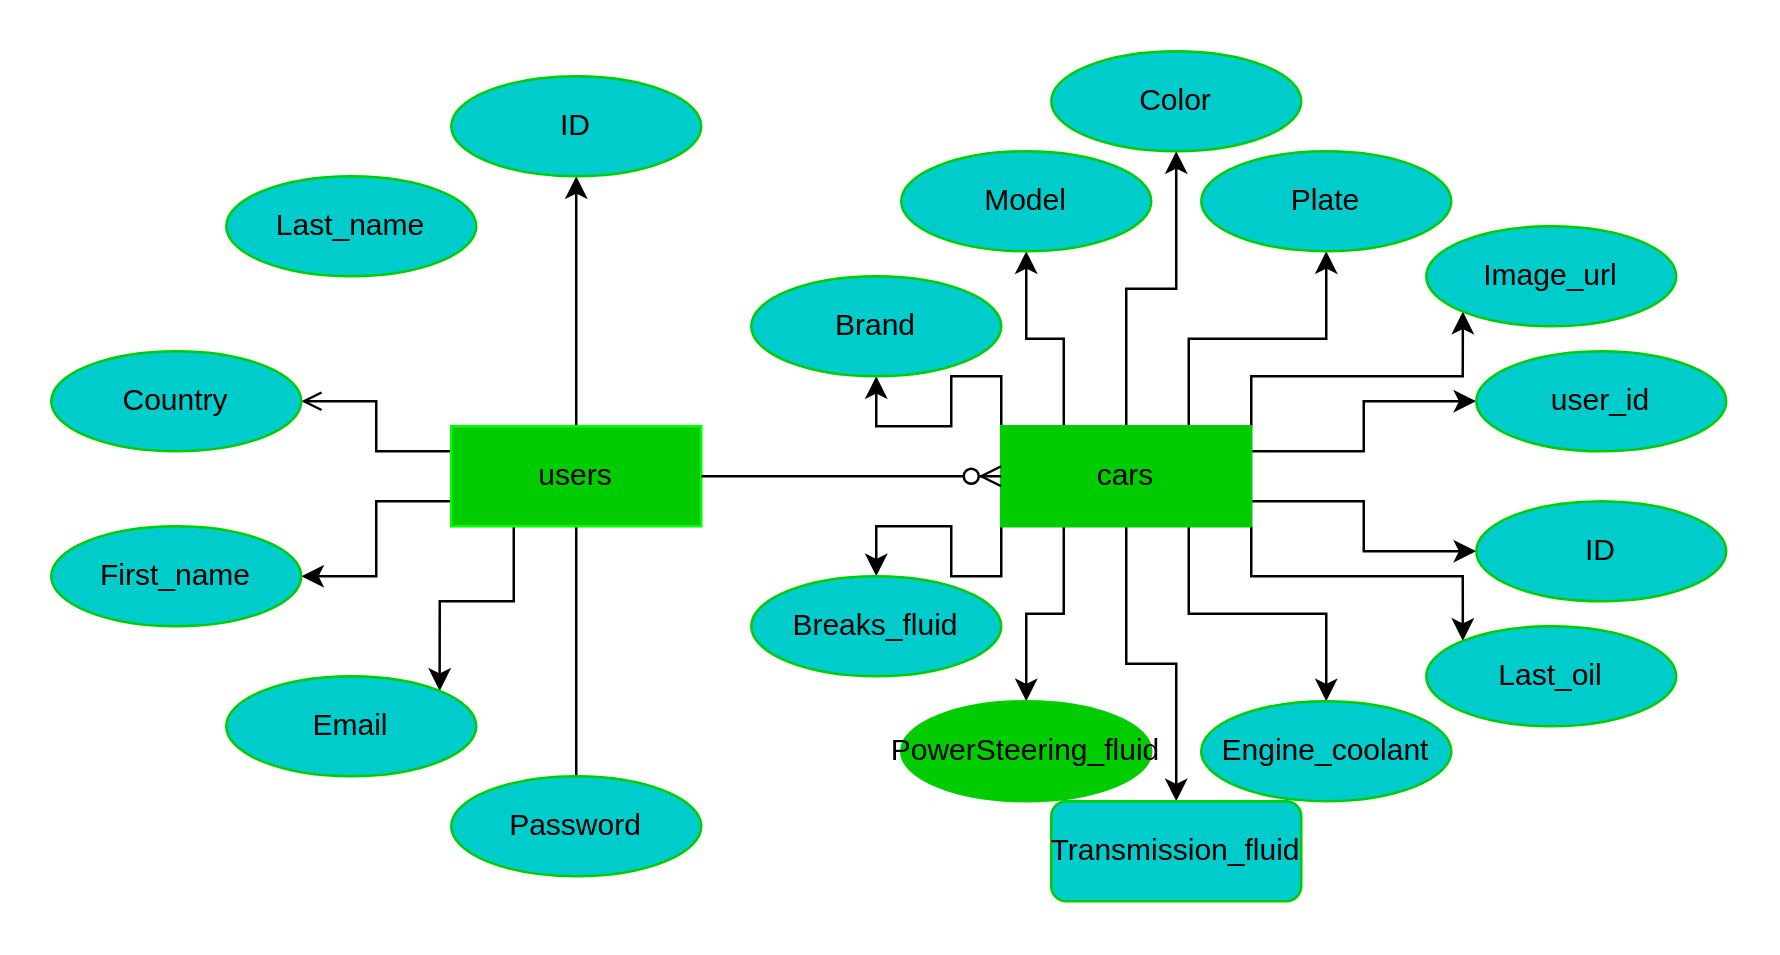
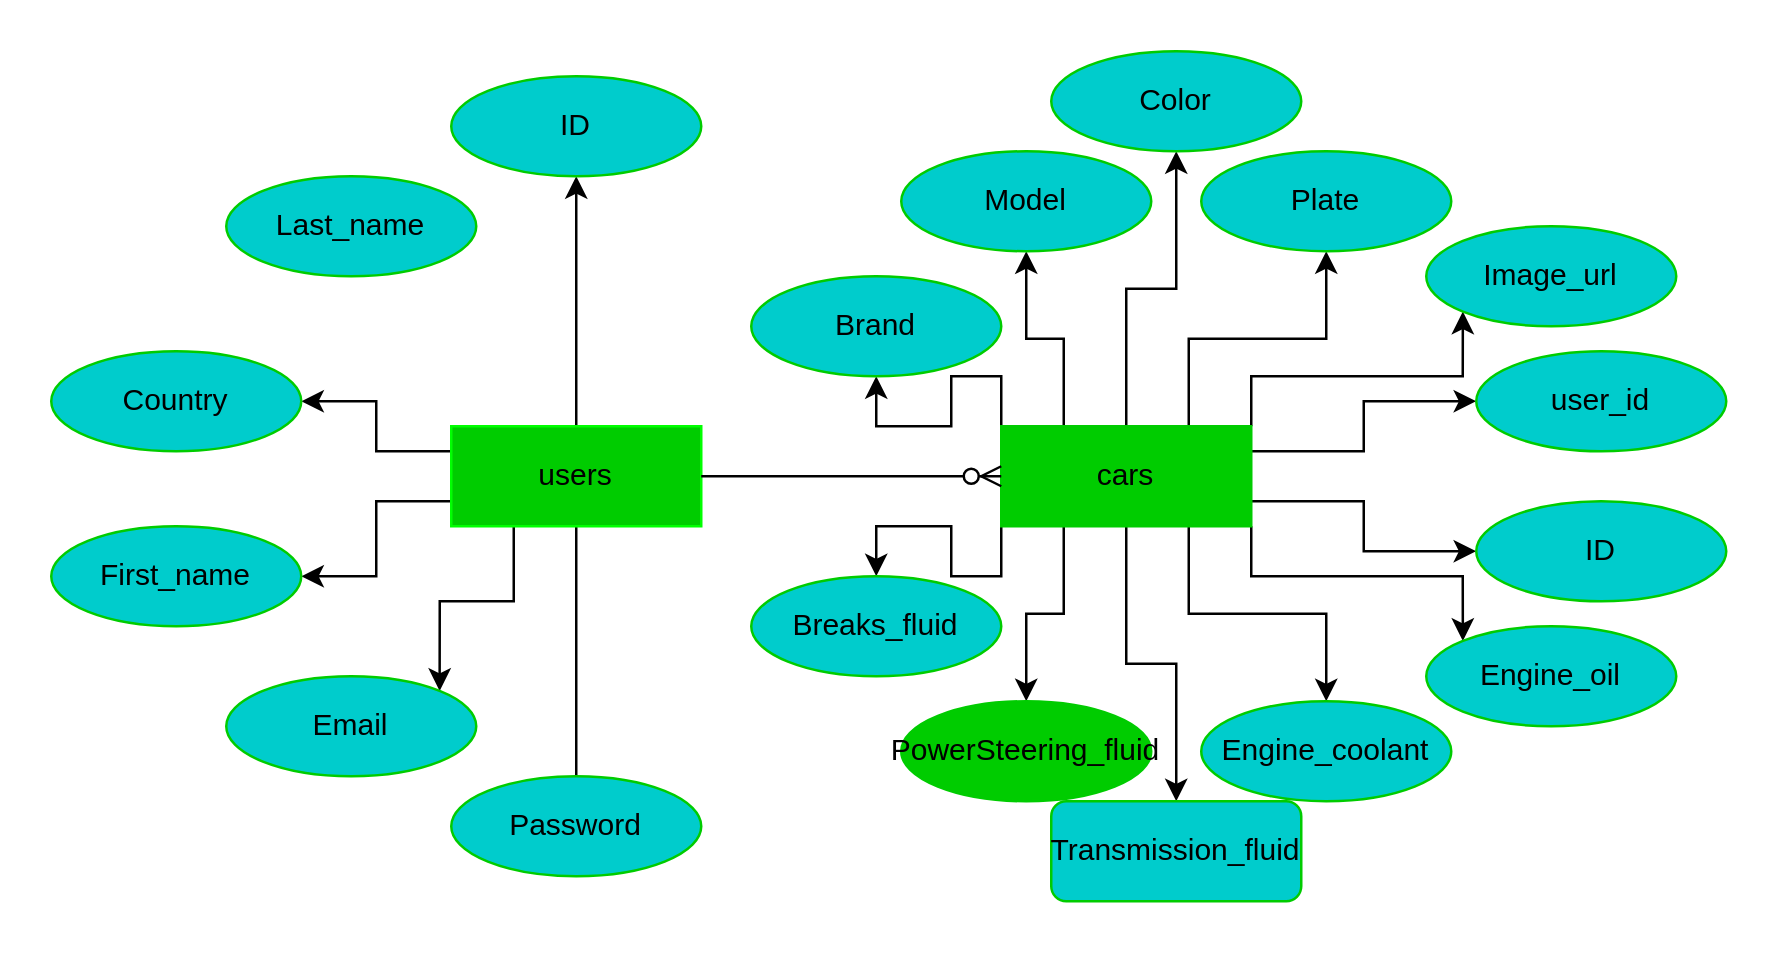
(315, 401) -> (319, 401)
(1551, 676) -> (1551, 676)
